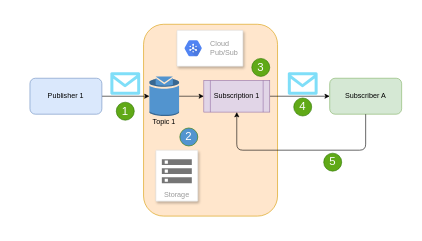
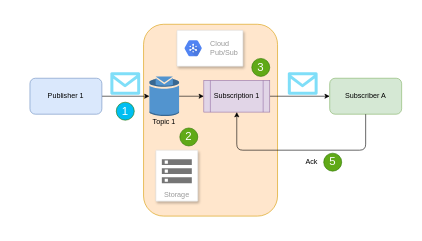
(303, 107) -> none
(125, 111) -> (125, 111)
(189, 137) -> (189, 137)
none -> (312, 162)
